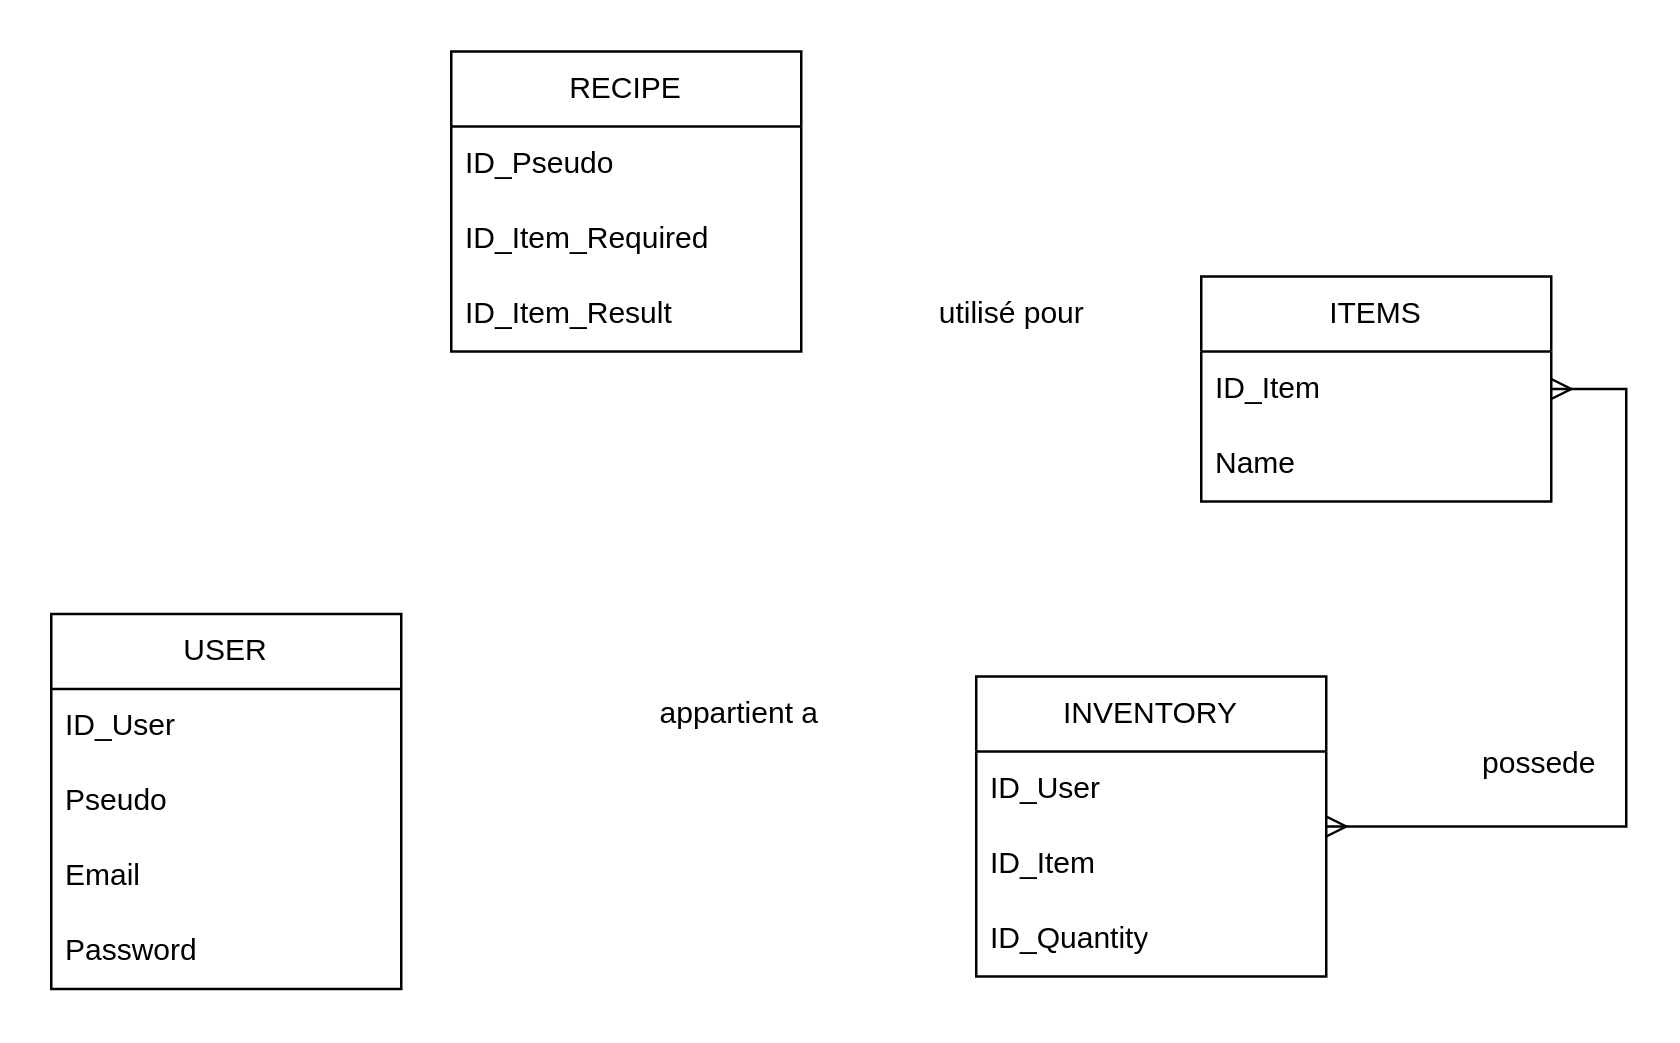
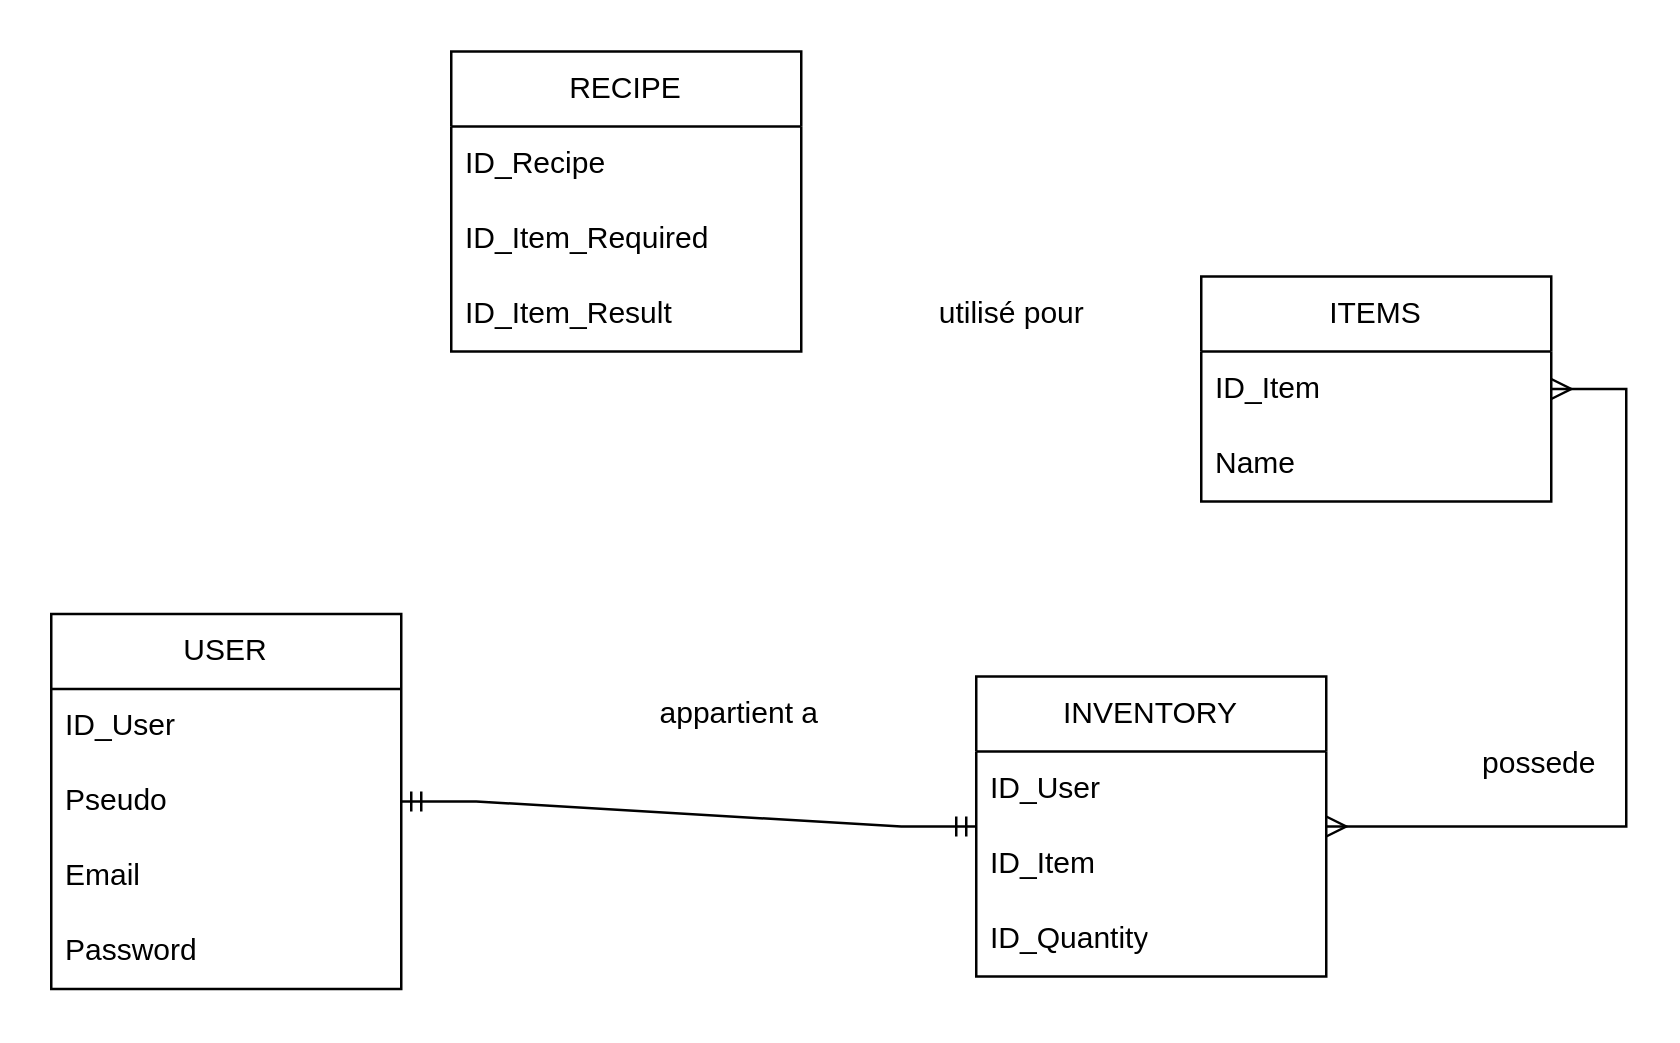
(542, 164) -> (538, 164)
none -> (688, 814)
